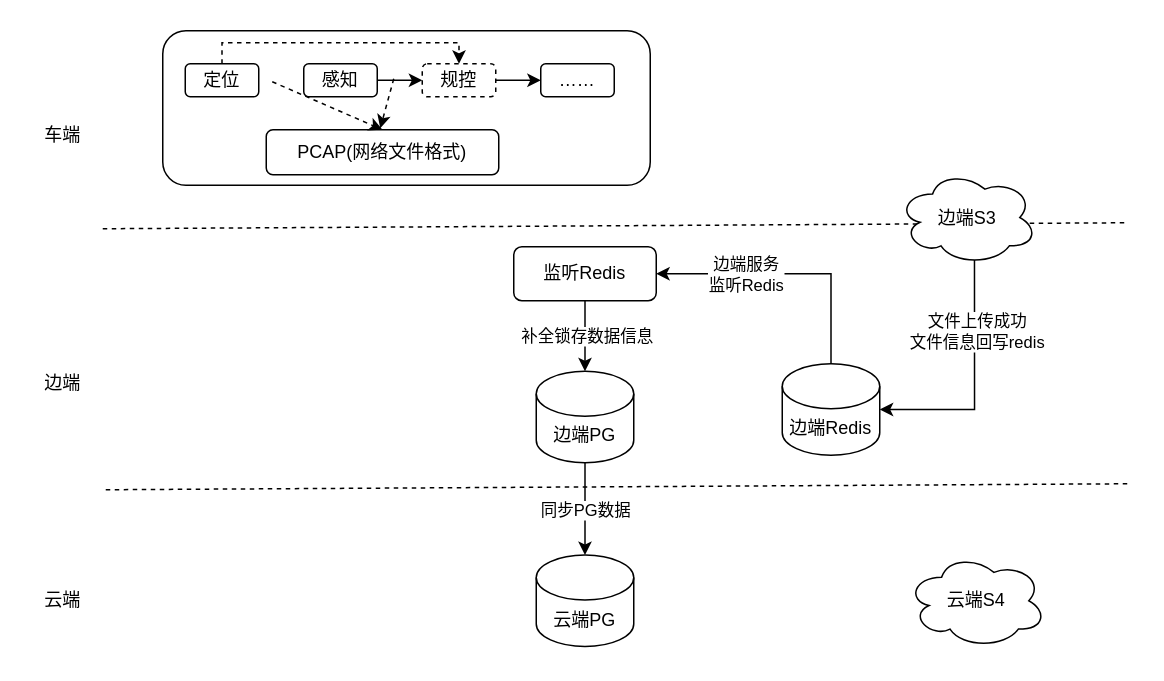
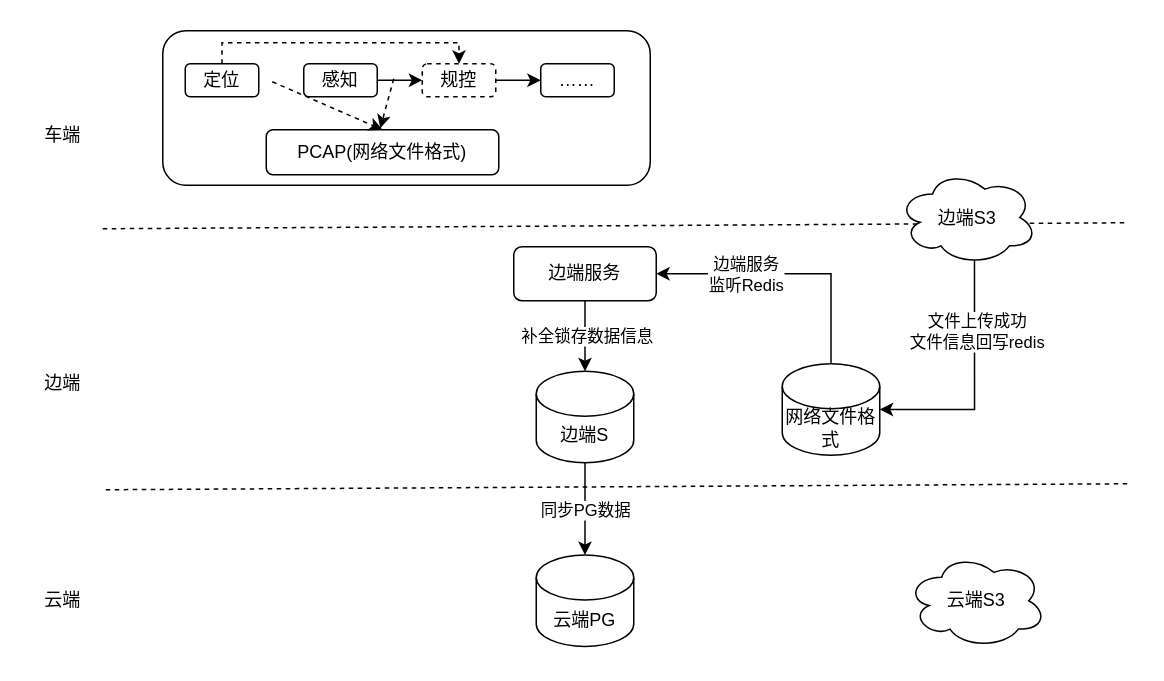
(585, 274) -> (585, 274)
(831, 428) -> (831, 428)
(585, 436) -> (585, 436)
(977, 601) -> (977, 601)
